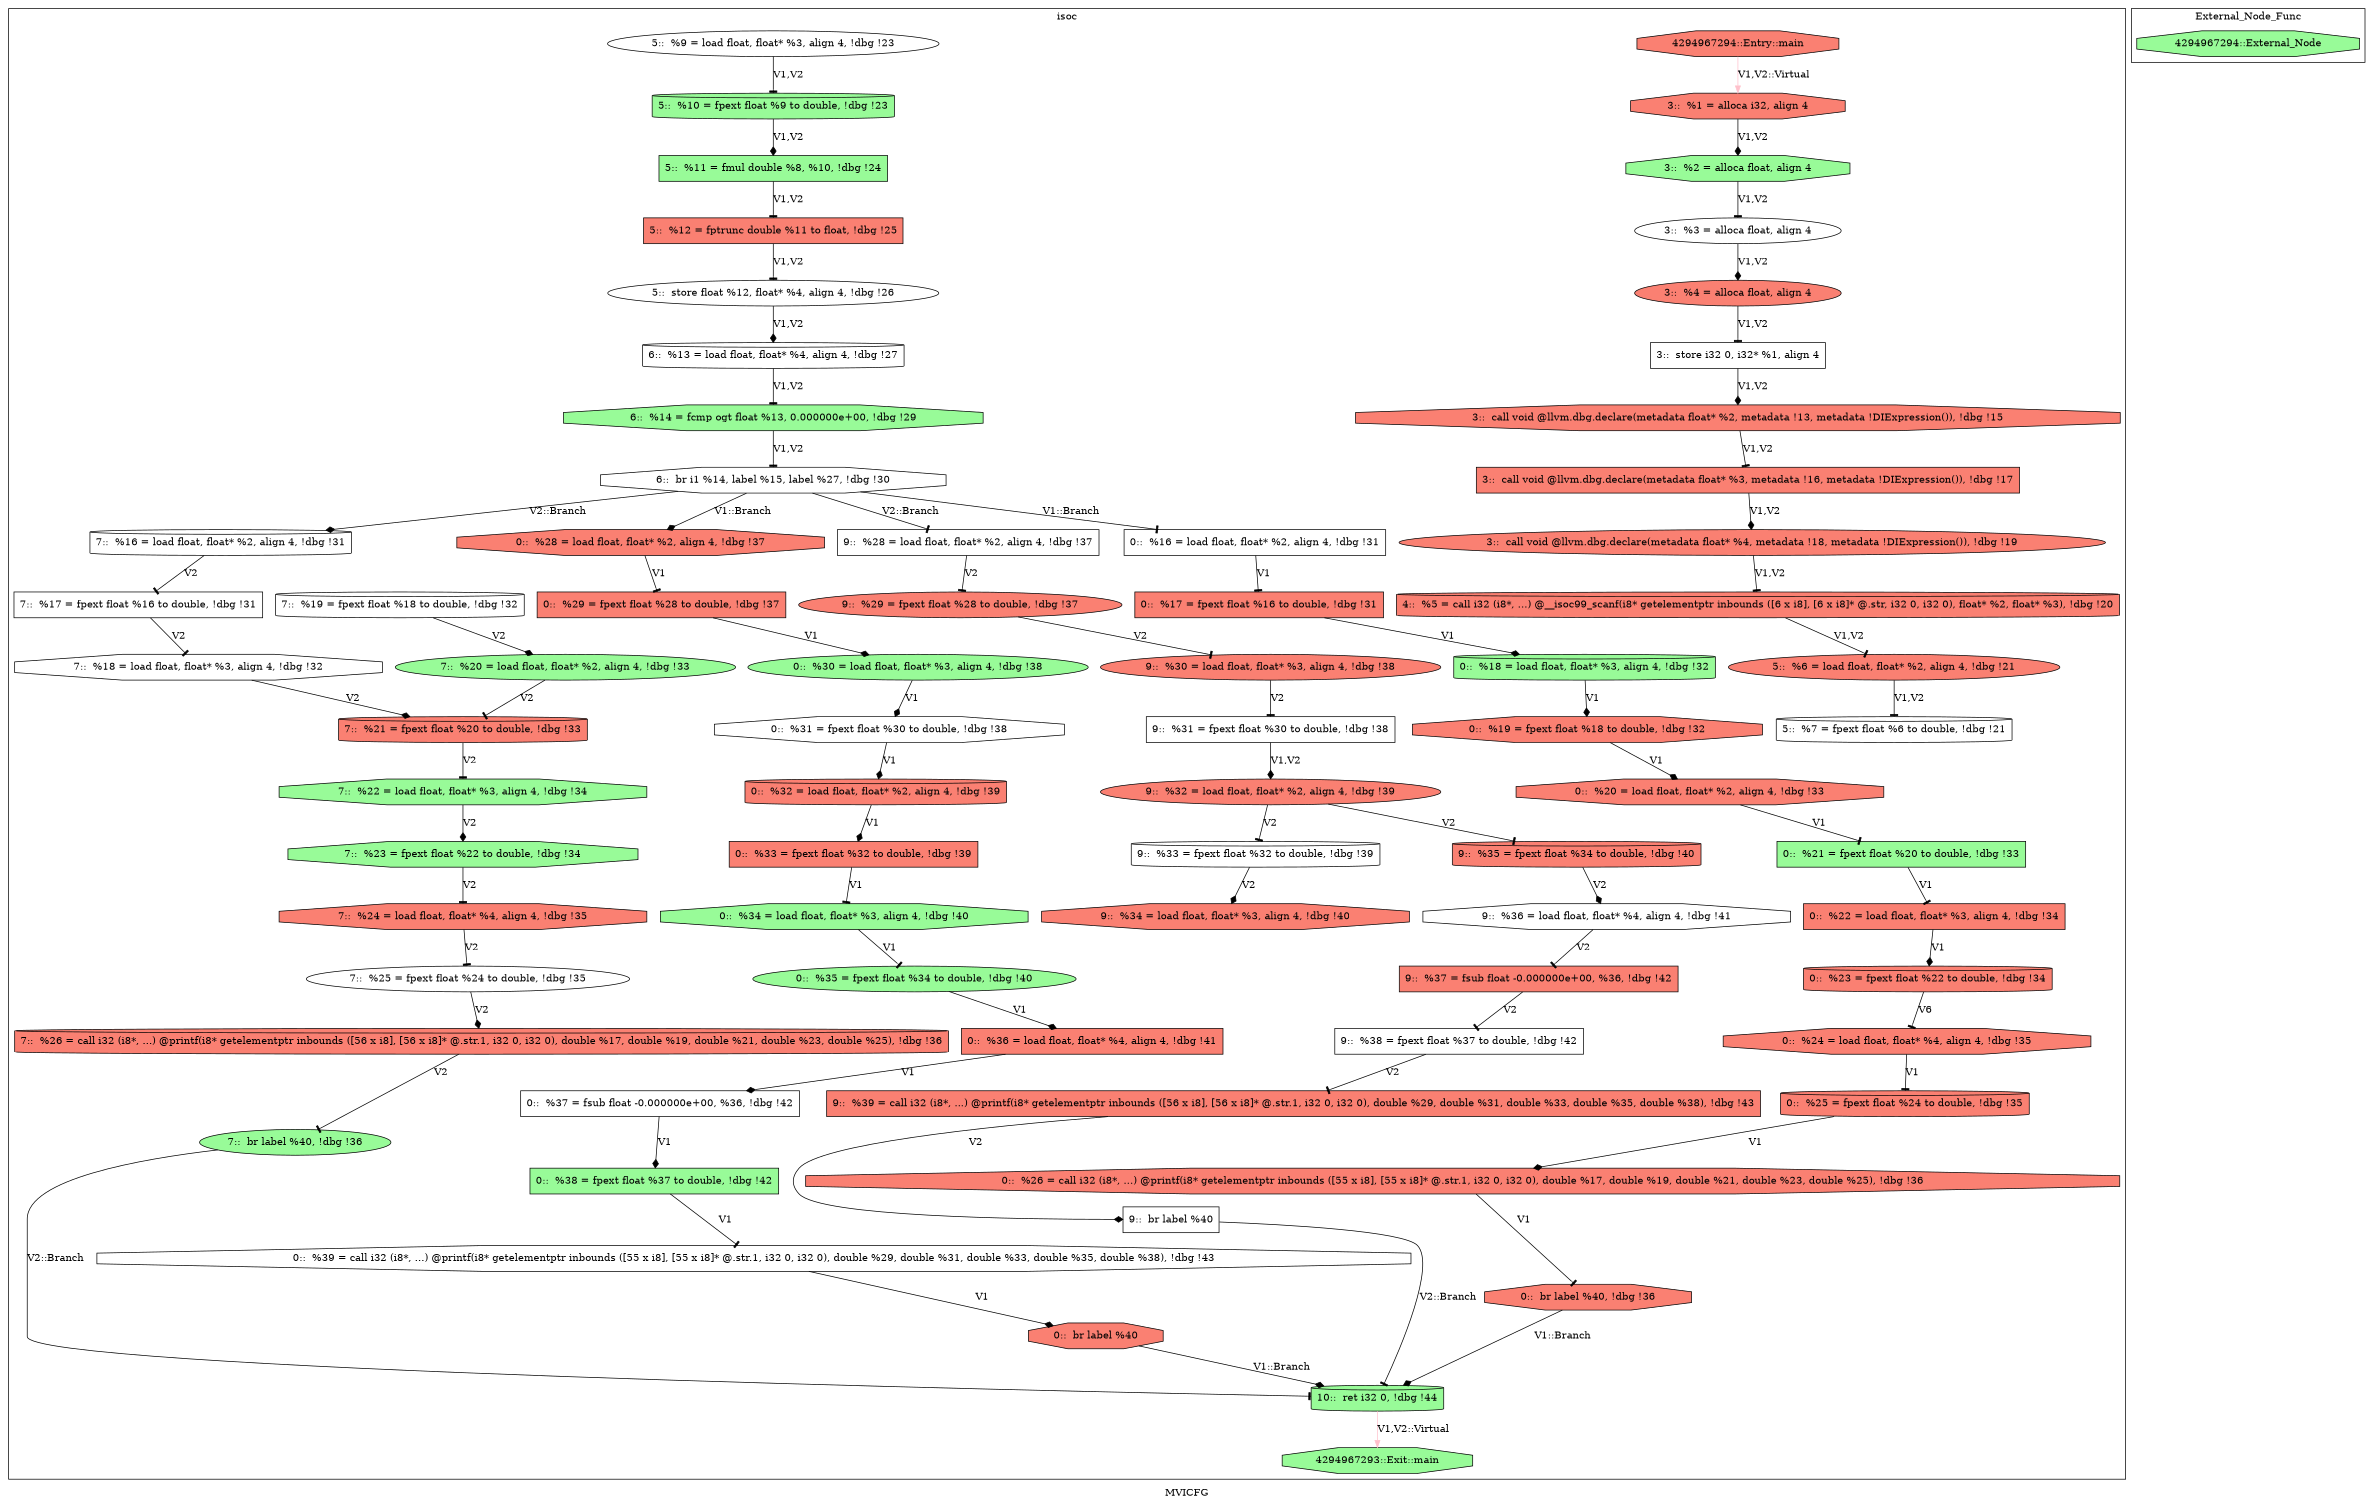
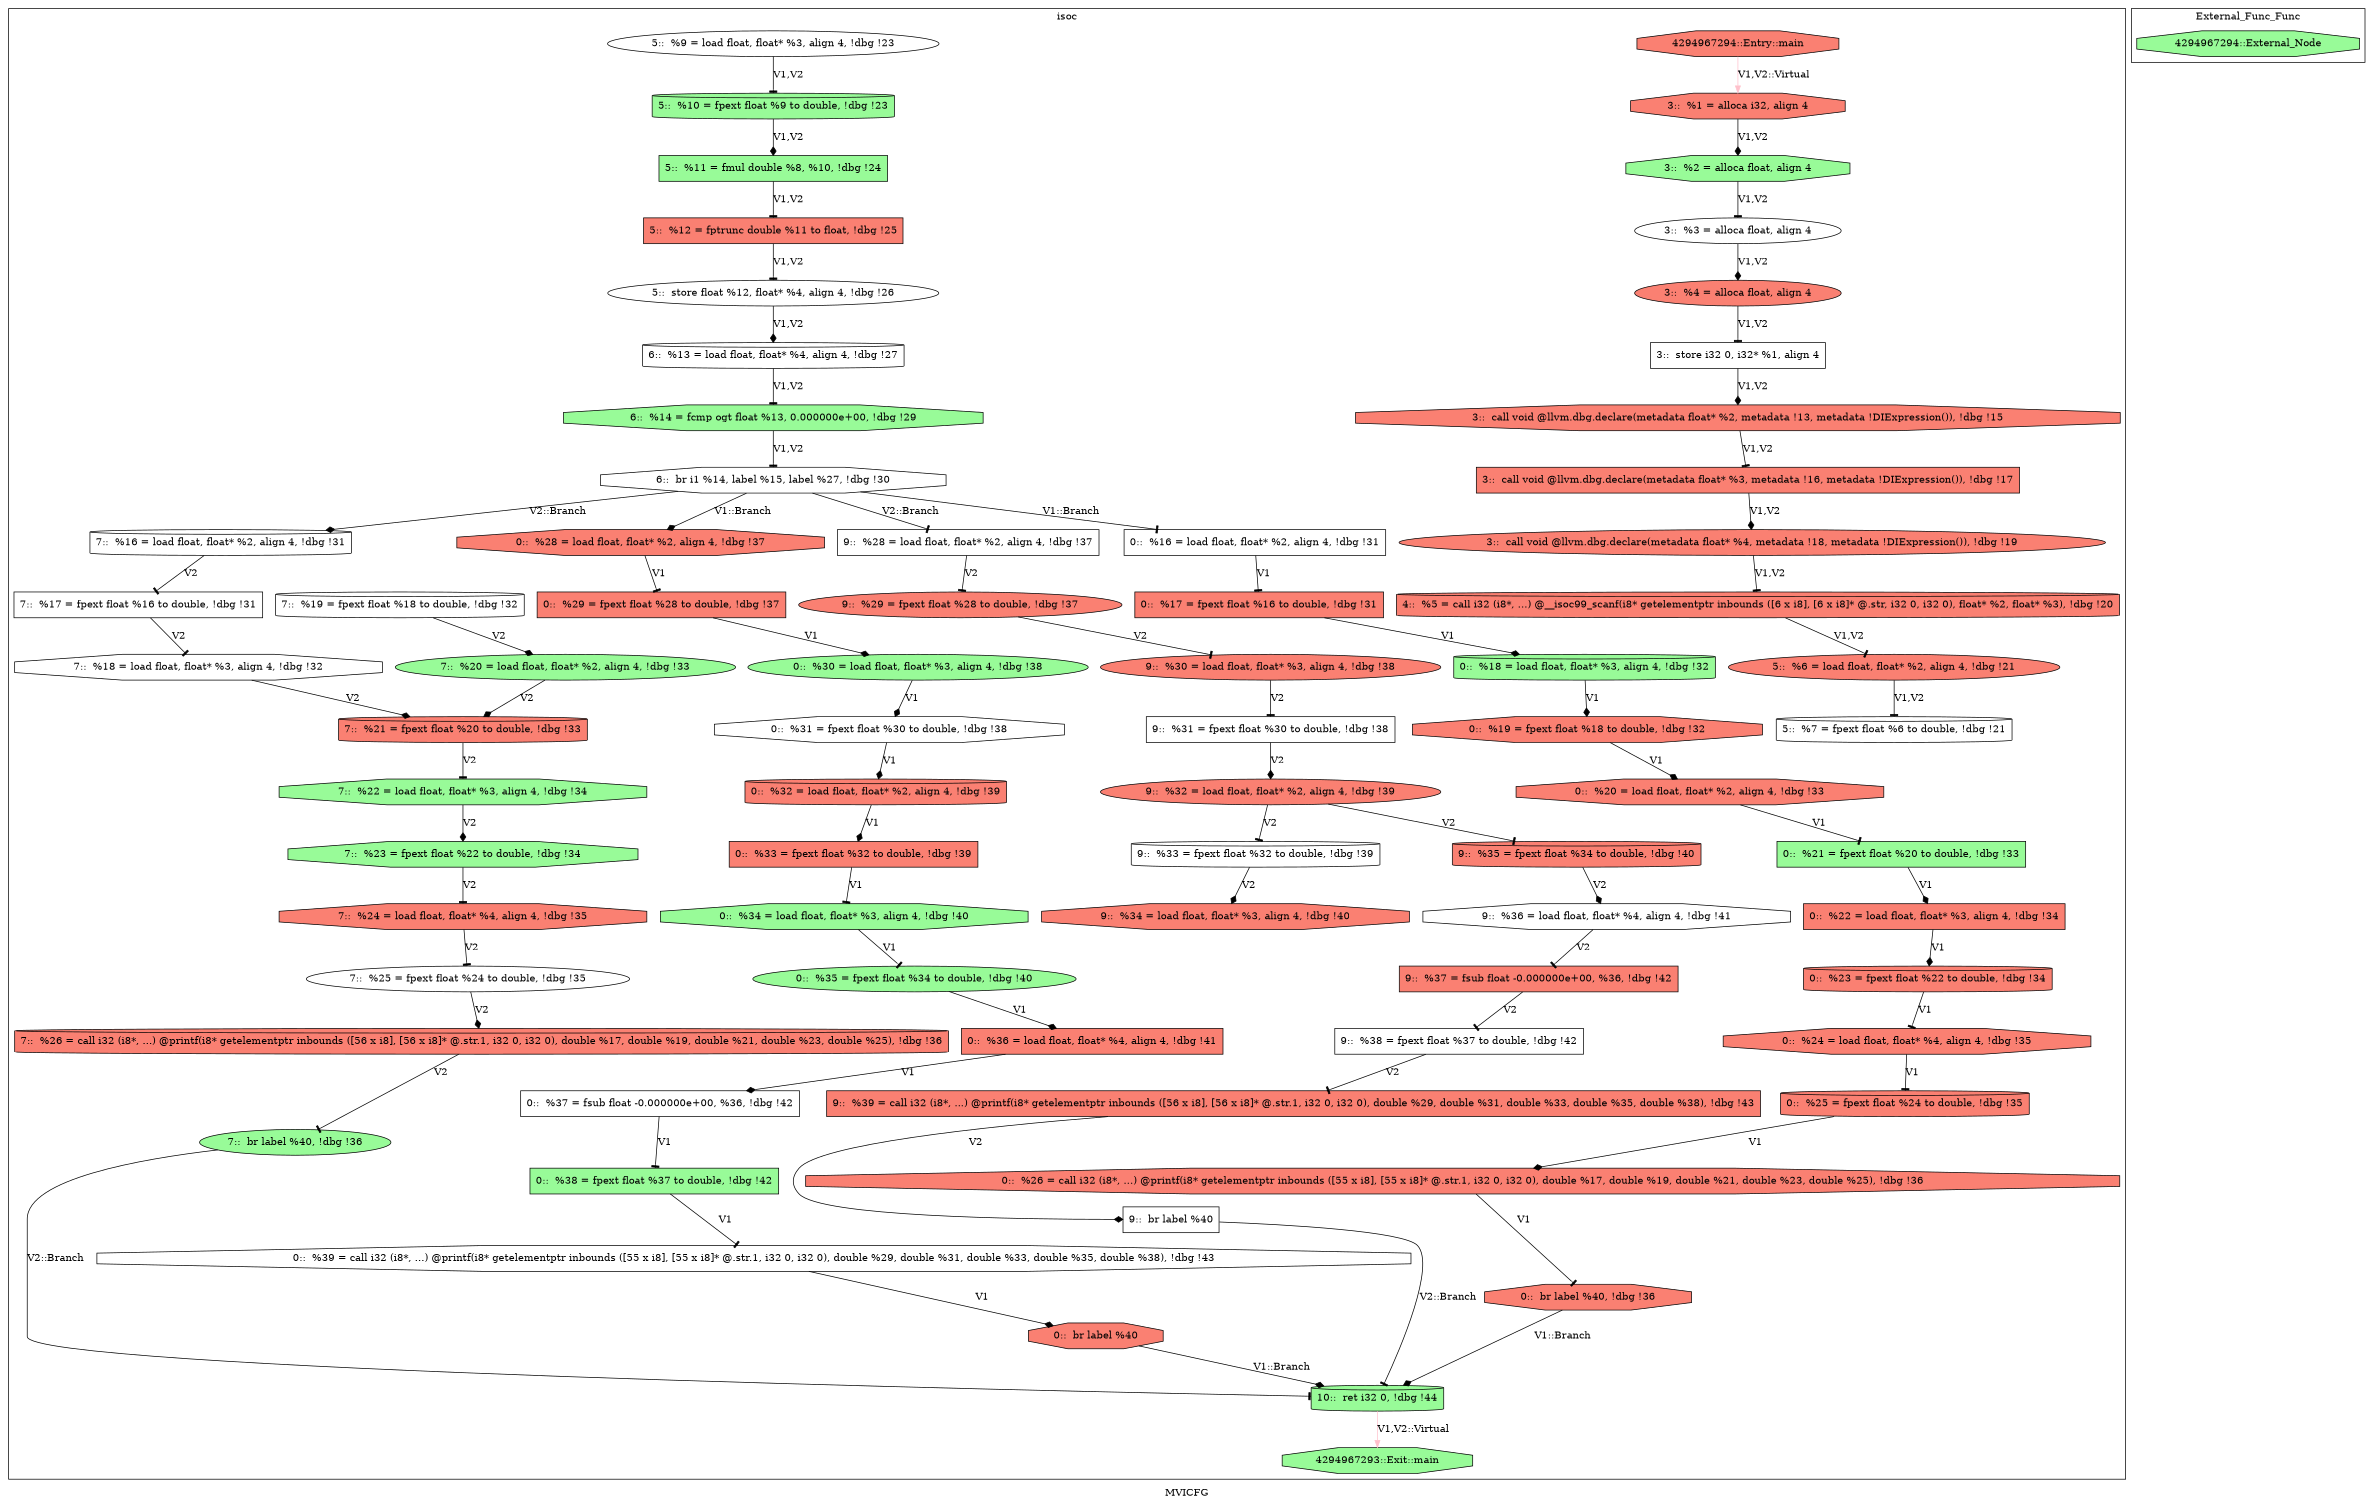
(2248, 17) -> (2248, 17)
(516, 697) -> (518, 696)
(1286, 761) -> (1277, 761)
(1917, 884) -> (1916, 882)
(1925, 1010) -> (1925, 1010)
(658, 1138) -> (657, 1140)
